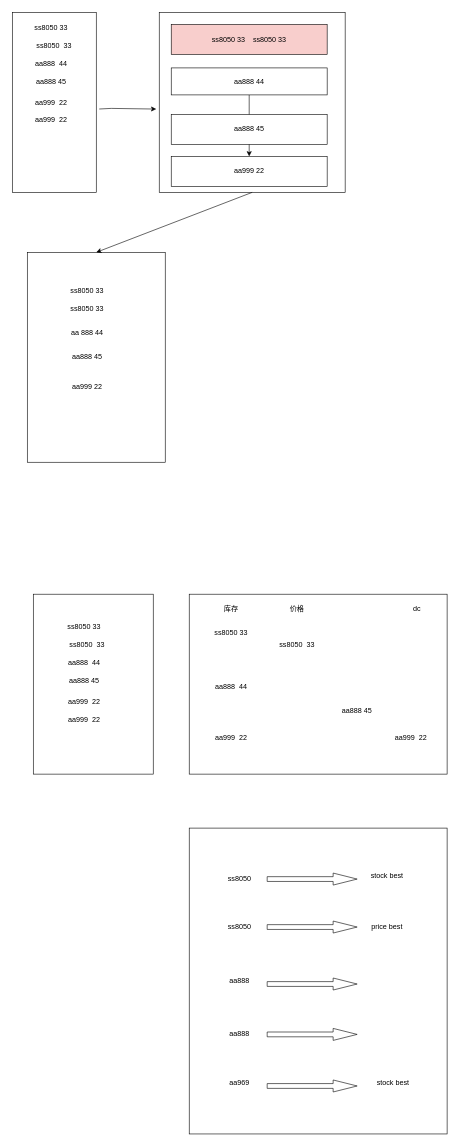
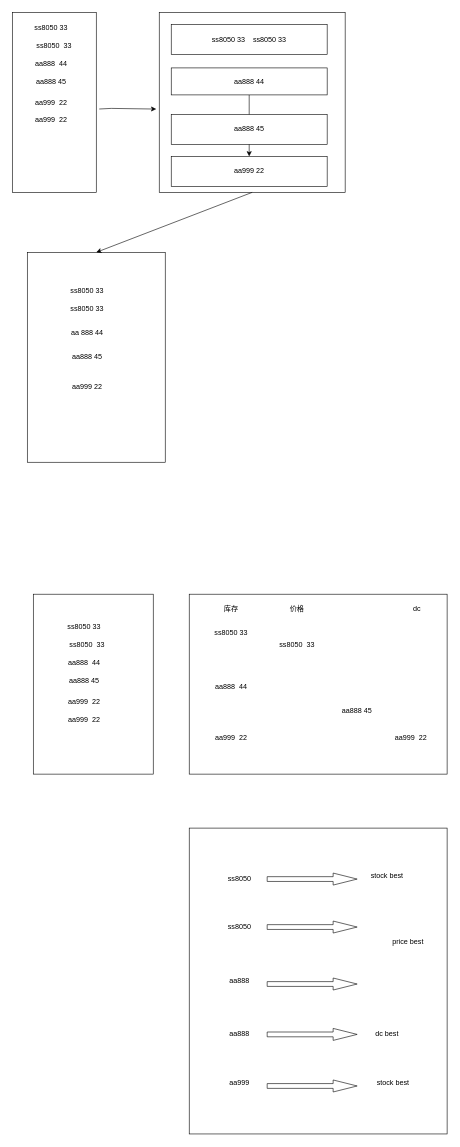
(249, 39) -> (249, 39)
(387, 927) -> (408, 942)
none -> (387, 1035)
(240, 1083) -> (240, 1083)
